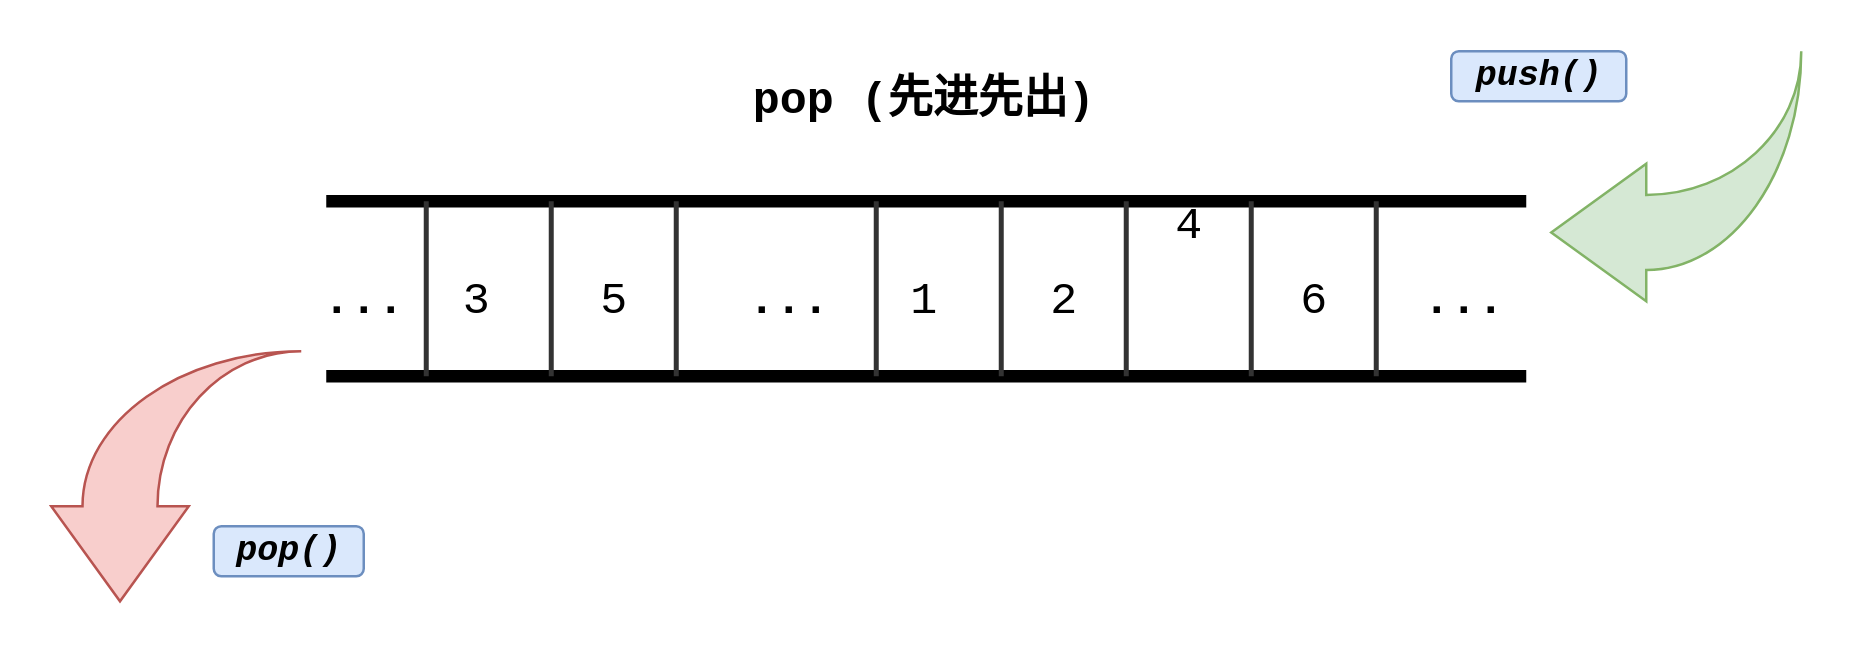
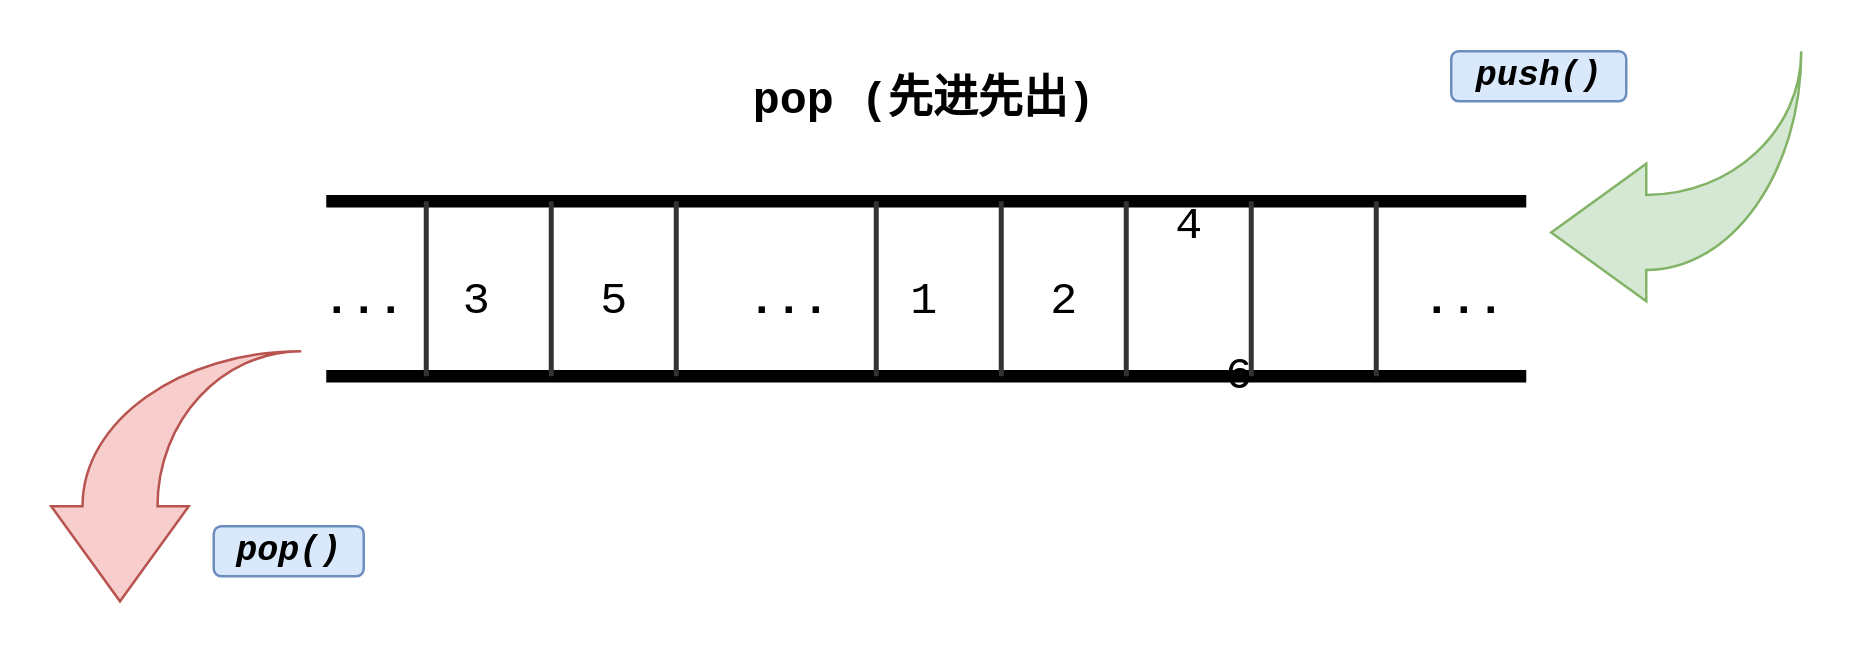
(1314, 301) -> (1239, 376)
